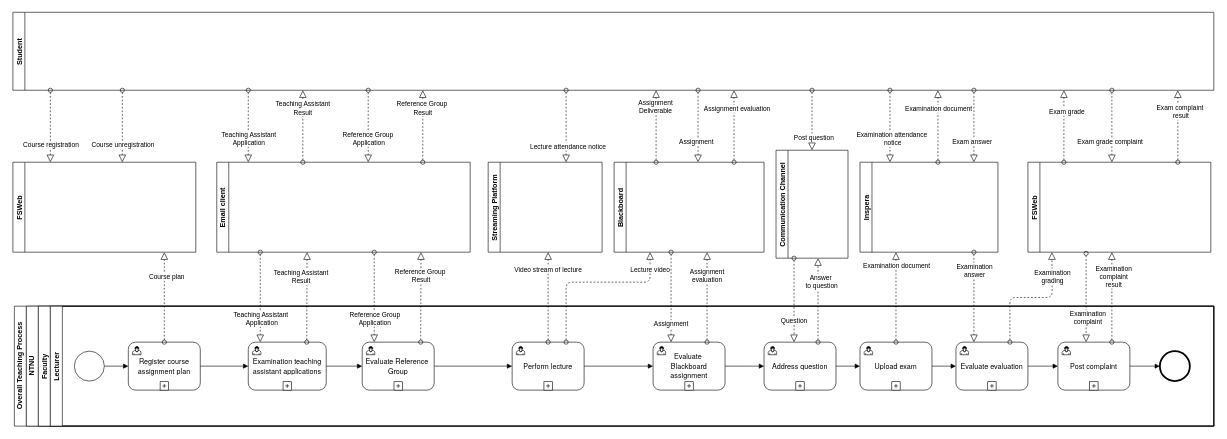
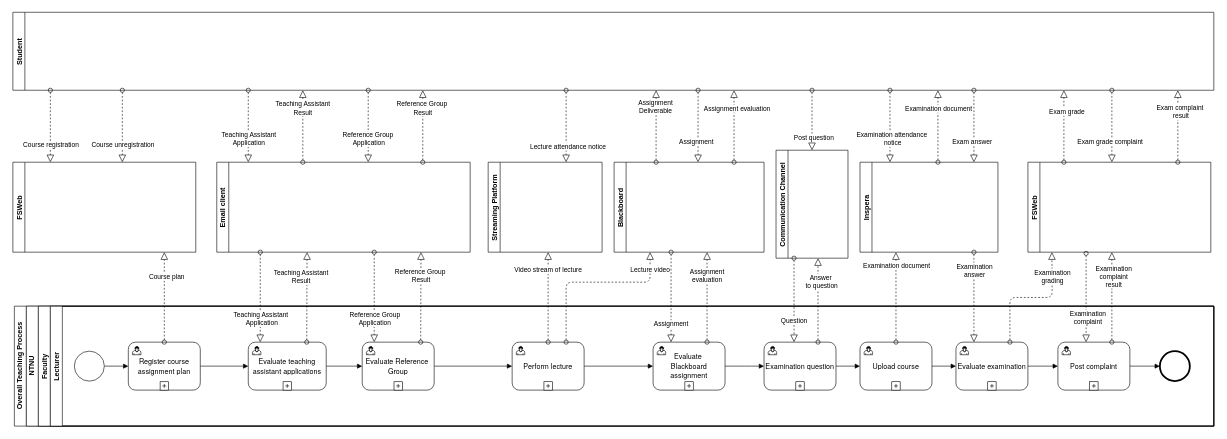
(287, 366) -> (287, 366)
(800, 366) -> (800, 366)
(896, 366) -> (896, 366)
(992, 366) -> (992, 366)
